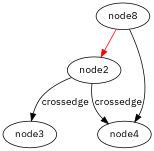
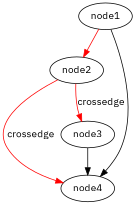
(123, 16) -> (105, 16)
(48, 91) -> (76, 99)
(93, 103) -> (4, 131)
none -> (88, 158)
